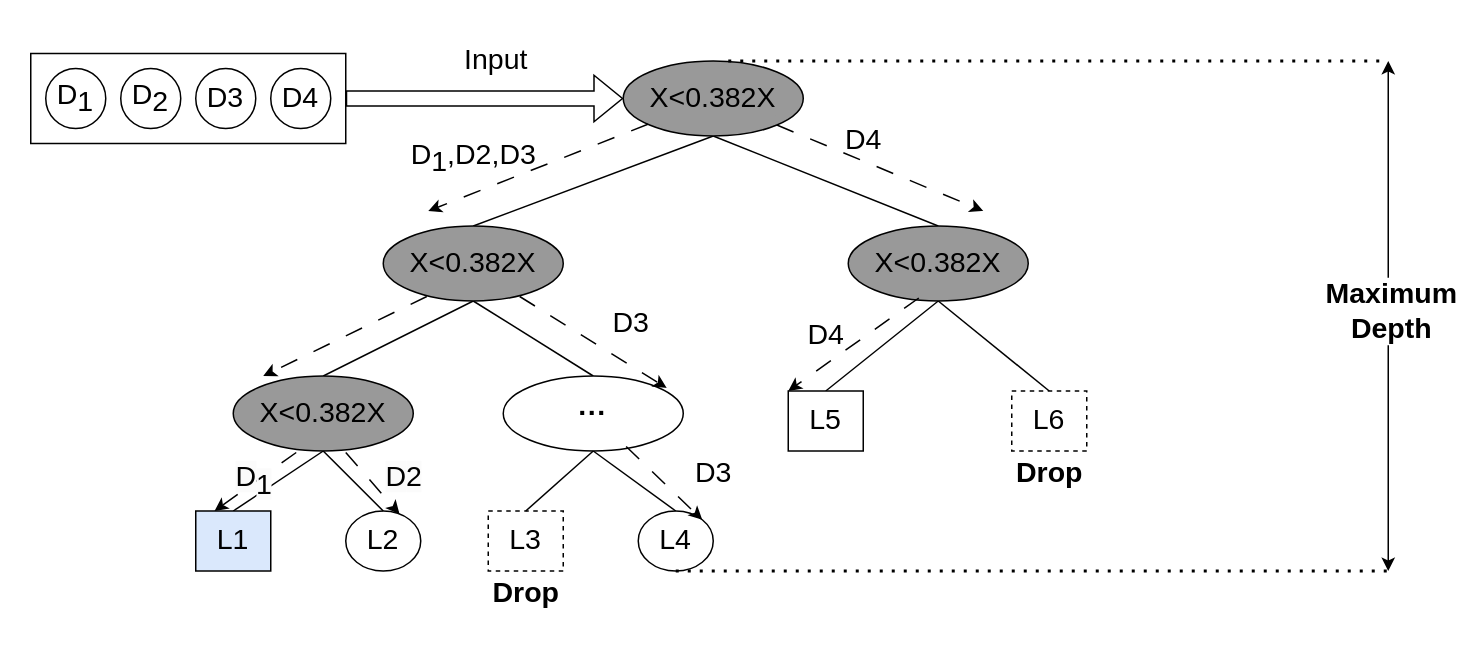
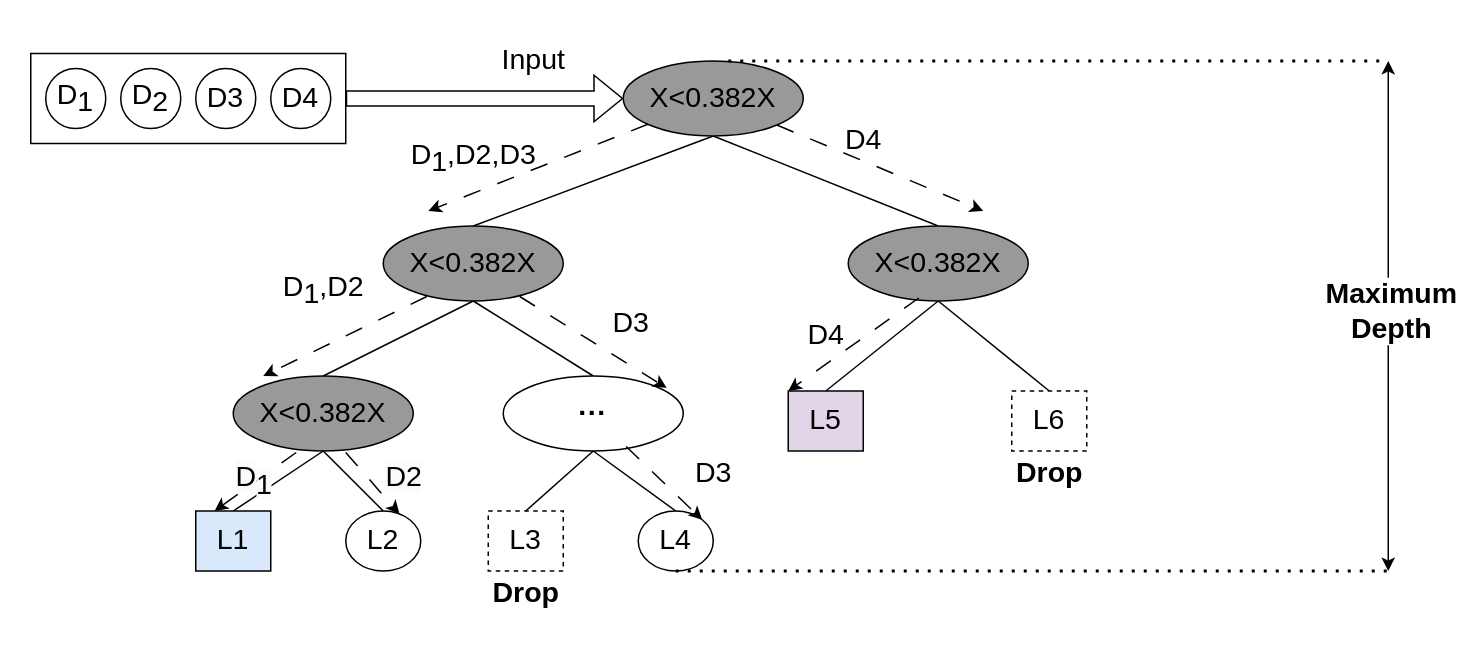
(496, 61) -> (533, 61)
none -> (323, 290)
(826, 421) -> (826, 421)
